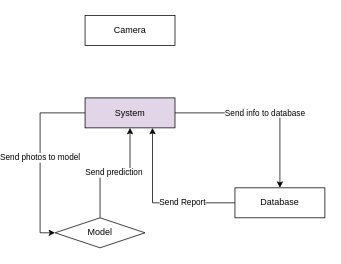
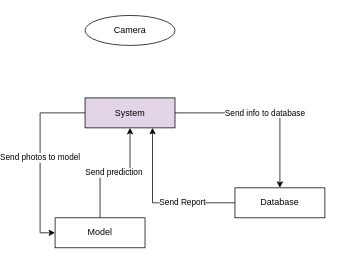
(130, 30) -> (130, 30)
(100, 233) -> (100, 233)
